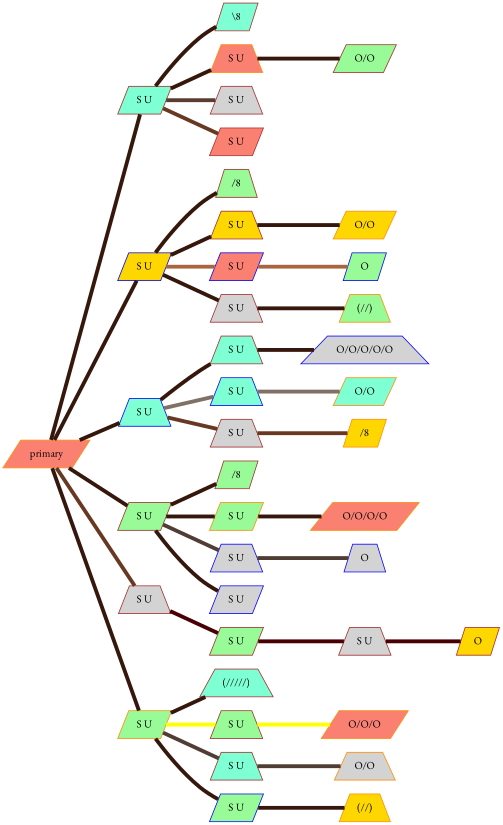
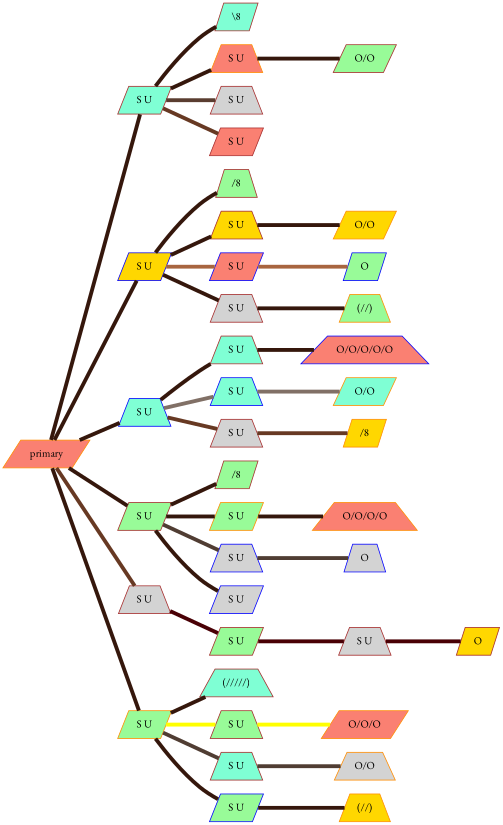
(365, 350) -> (365, 350)
(365, 516) -> (365, 516)
